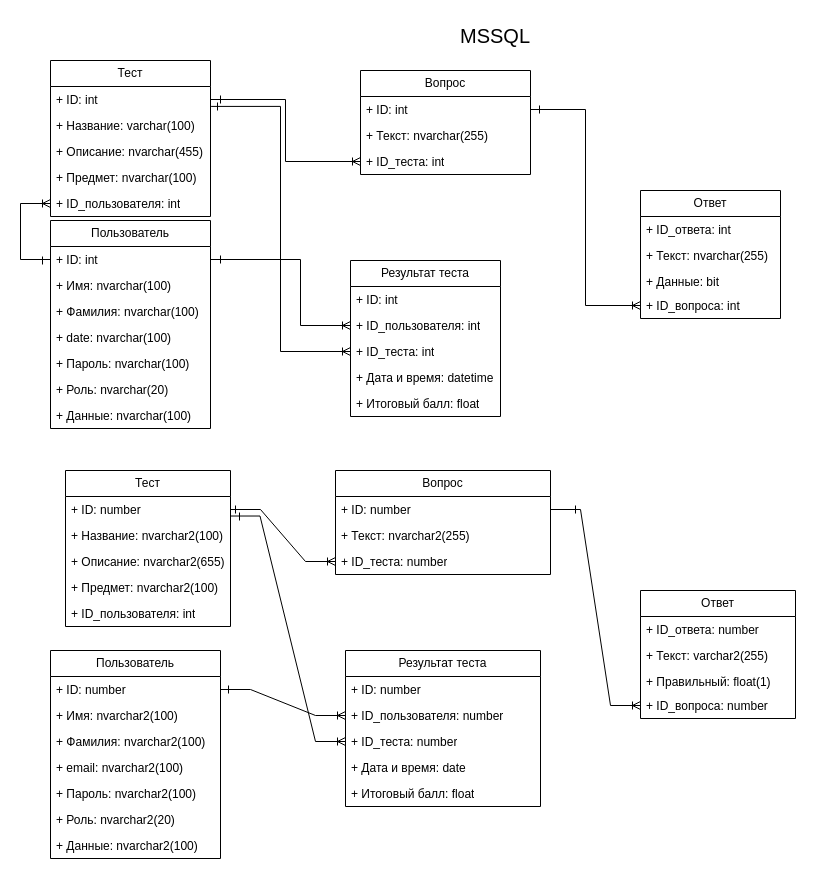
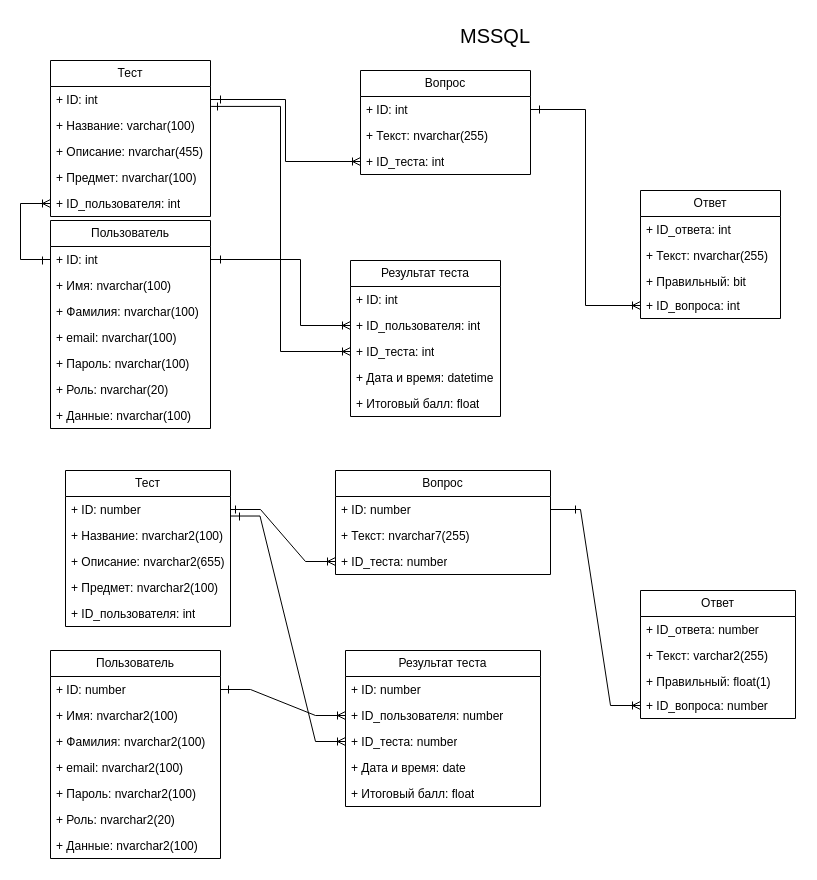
(684, 283) -> (697, 283)
(122, 339) -> (123, 339)
(414, 537) -> (414, 537)
